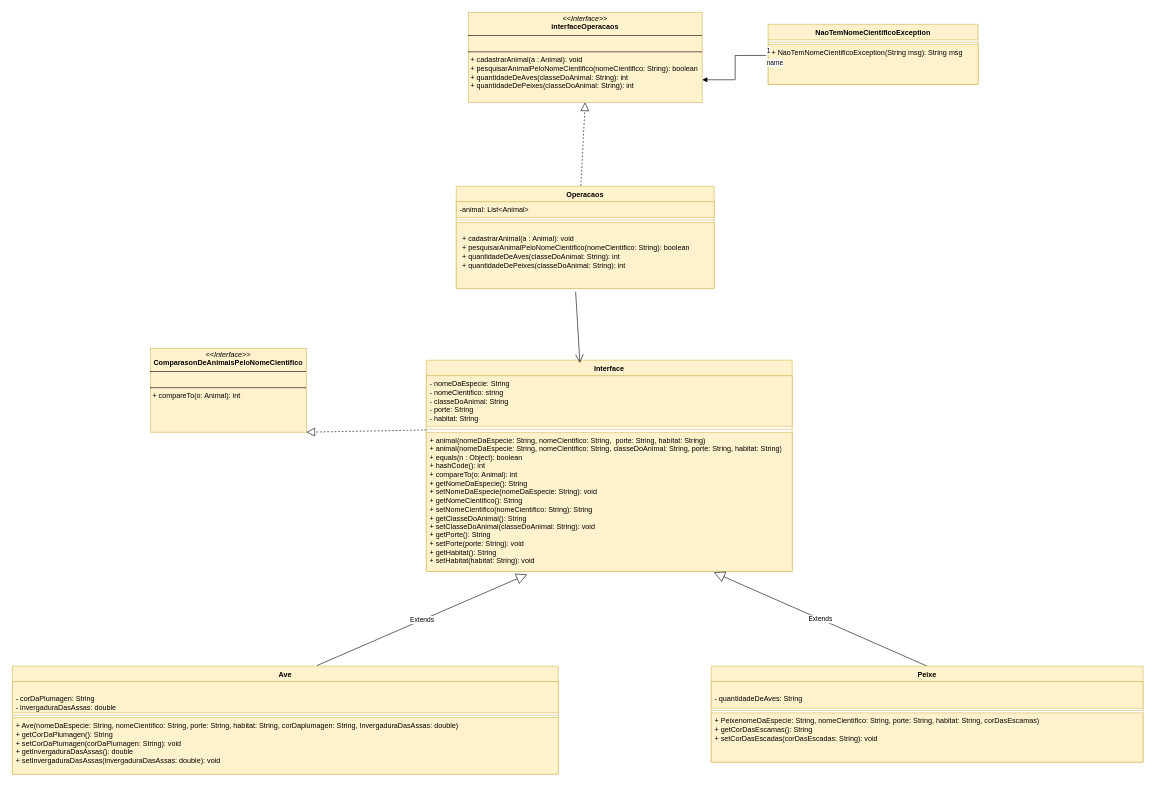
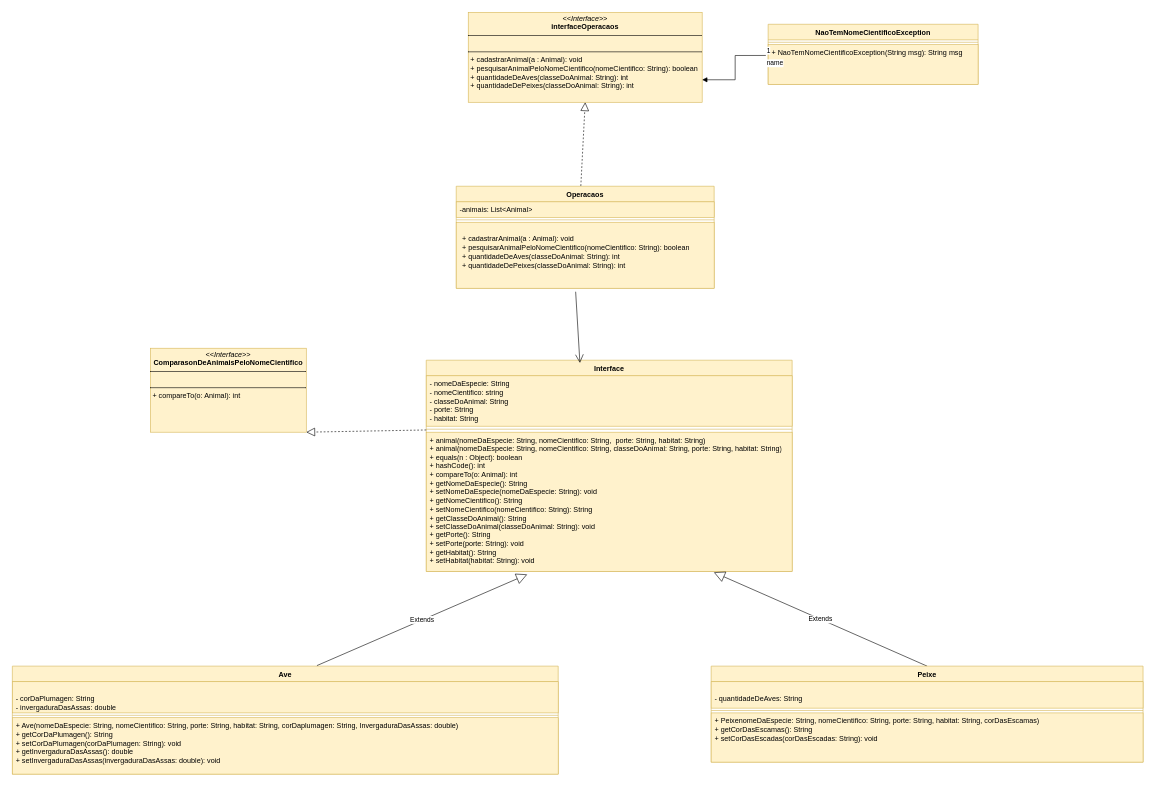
(496, 210) -> (498, 210)
